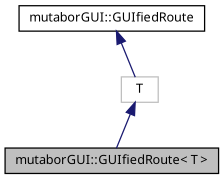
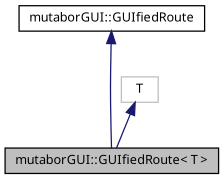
(128, 60) -> (111, 96)
